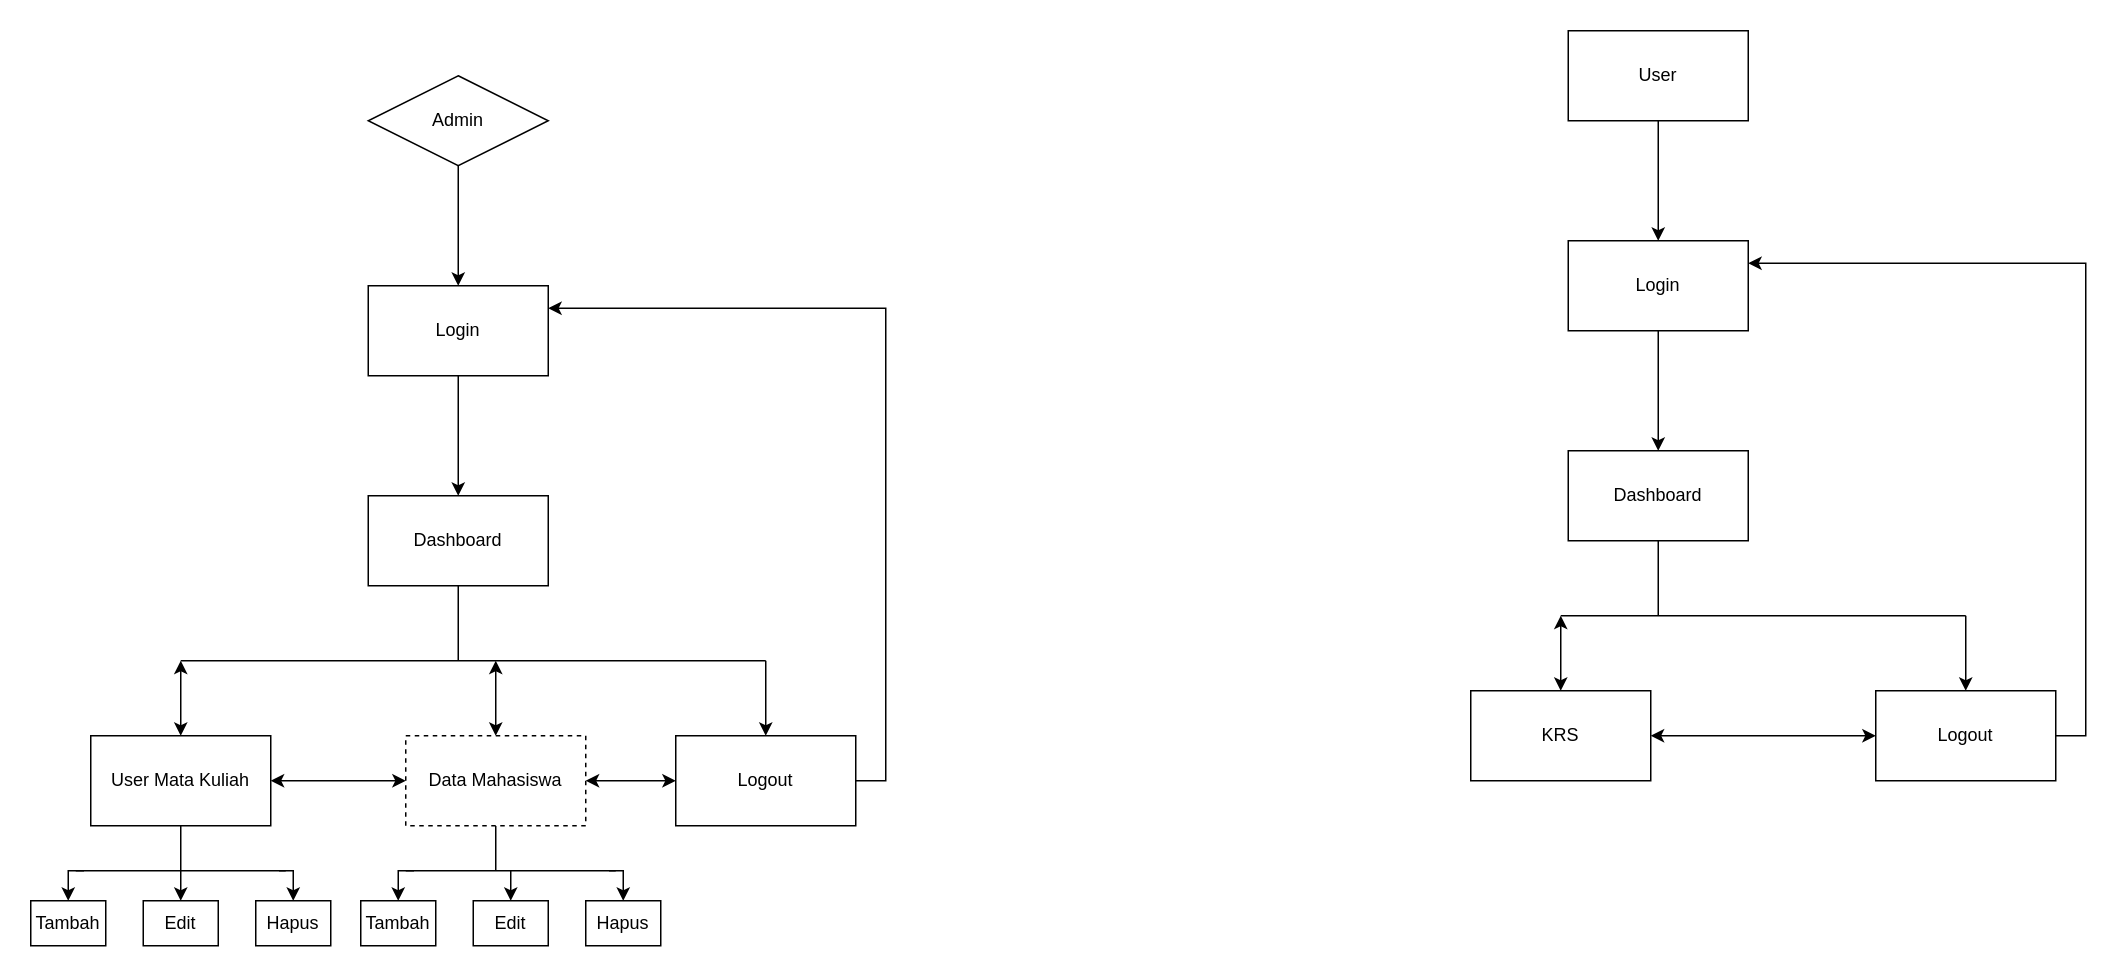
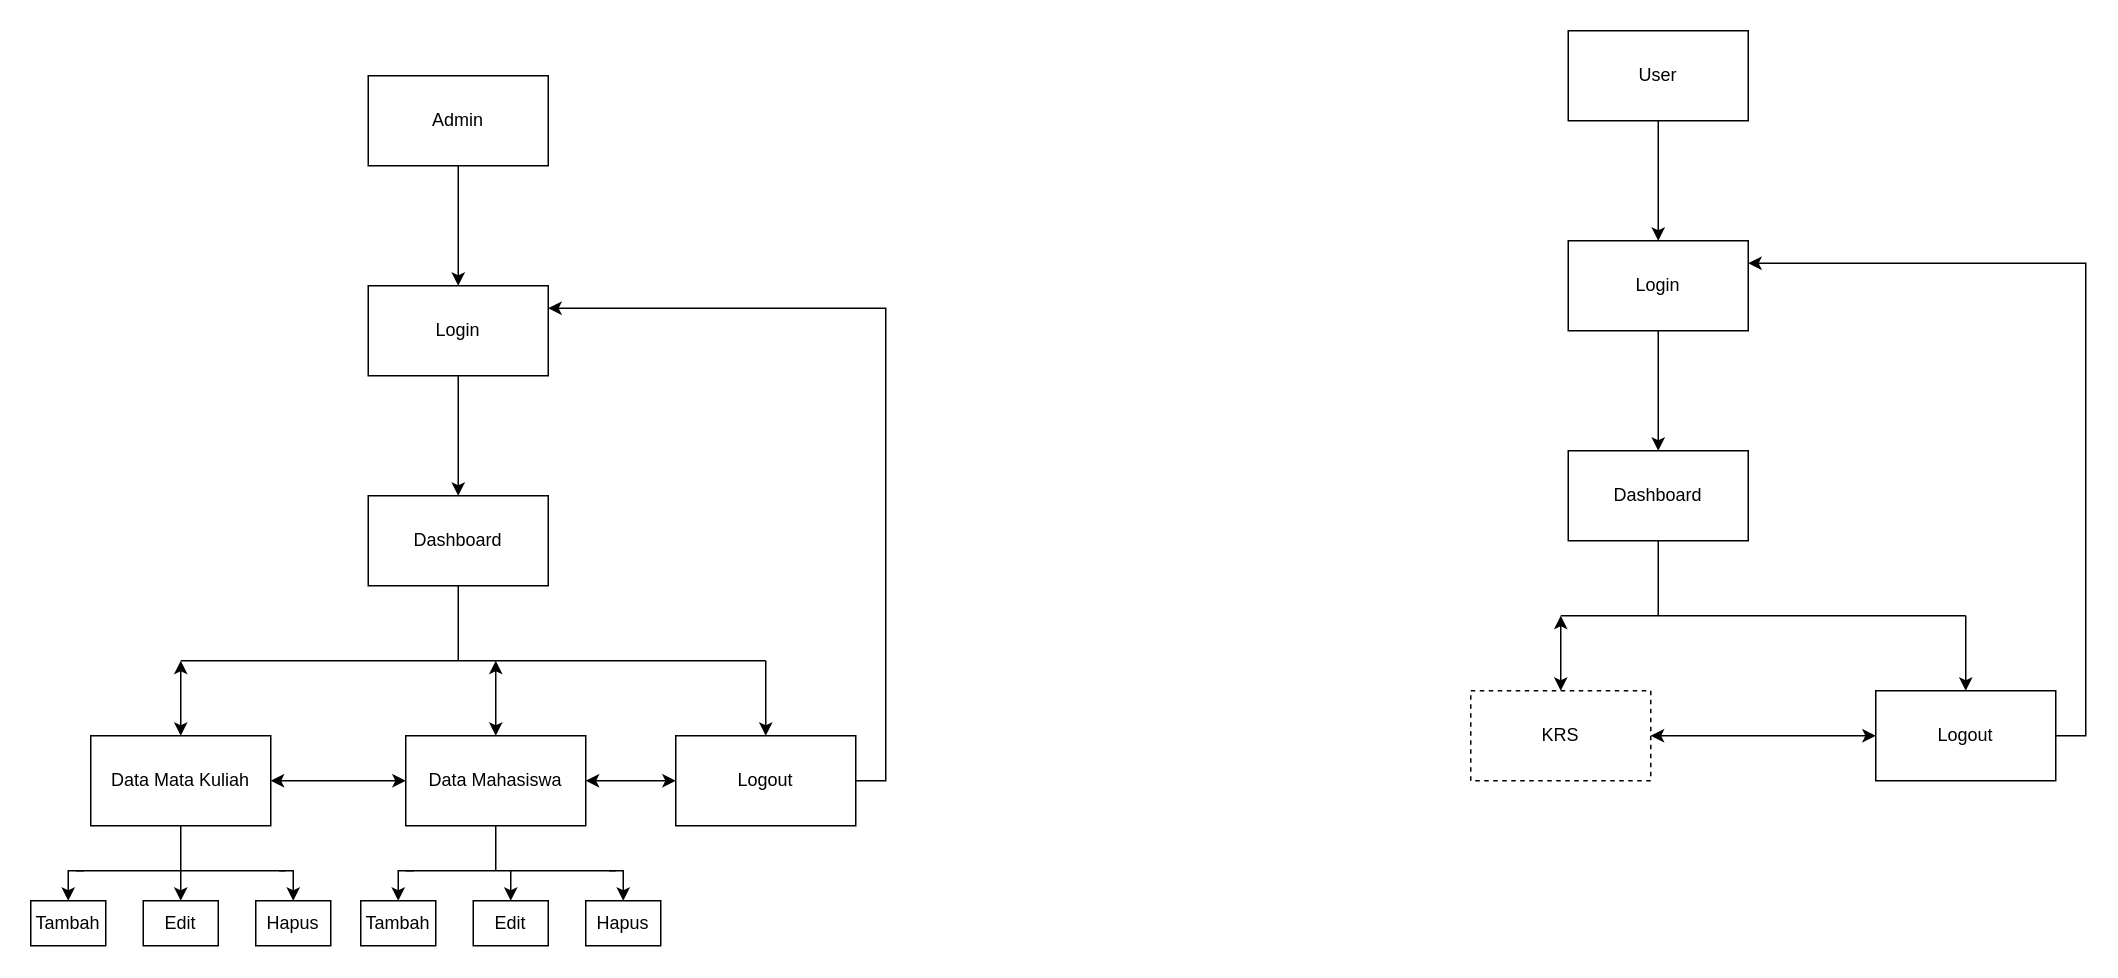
(458, 121) -> (458, 121)
(1561, 736) -> (1561, 736)
(181, 781) -> (181, 781)
(496, 781) -> (496, 781)
